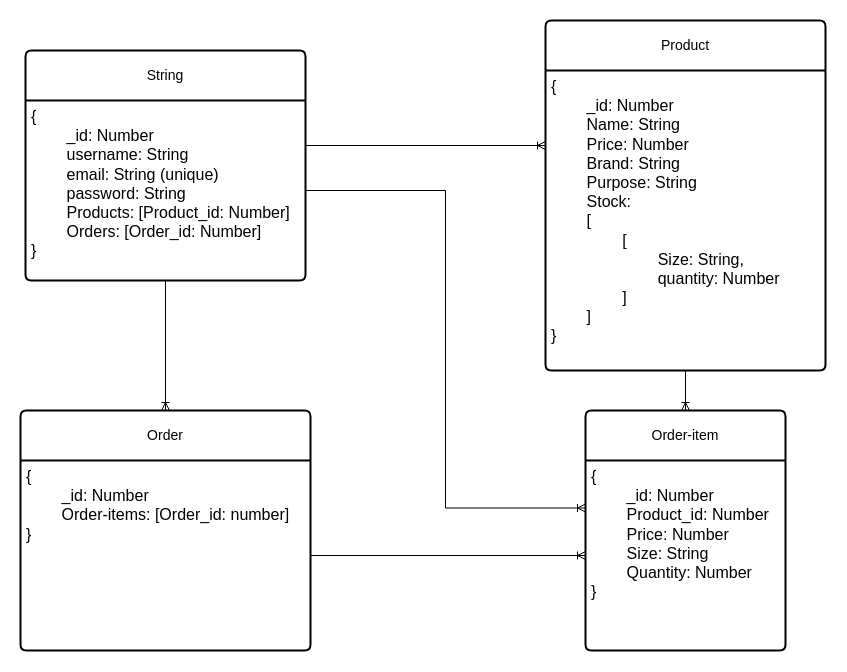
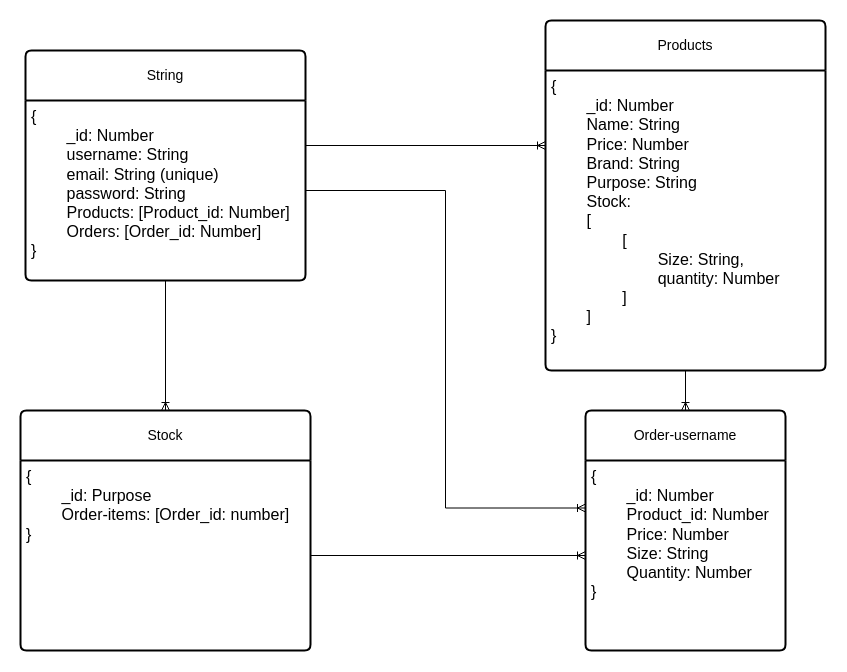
(686, 46) -> (686, 46)
(166, 436) -> (166, 436)
(686, 436) -> (686, 436)
(121, 496) -> (121, 496)
